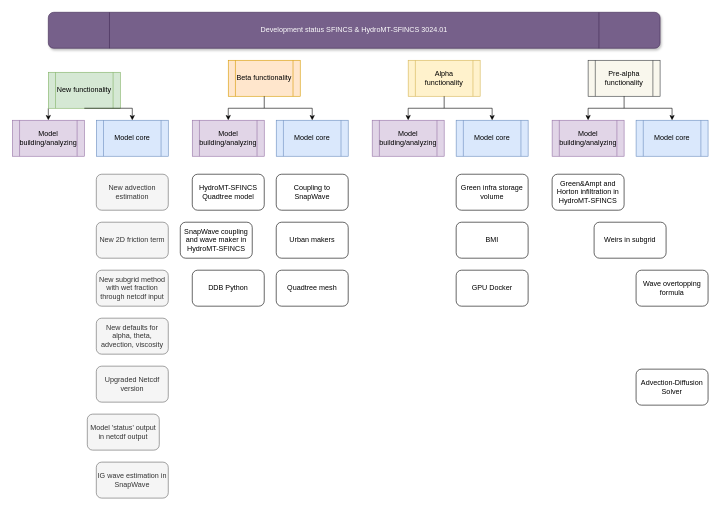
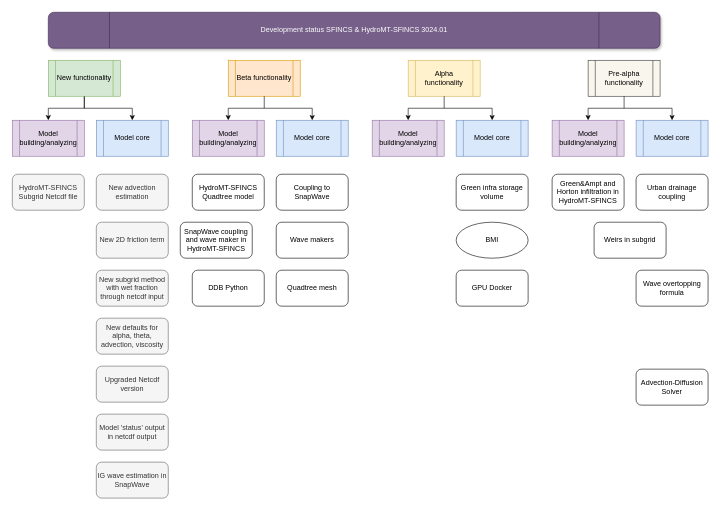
(84, 90) -> (84, 78)
none -> (48, 192)
none -> (672, 192)
(312, 240) -> (312, 240)
(492, 240) -> (492, 240)
(123, 432) -> (132, 432)
